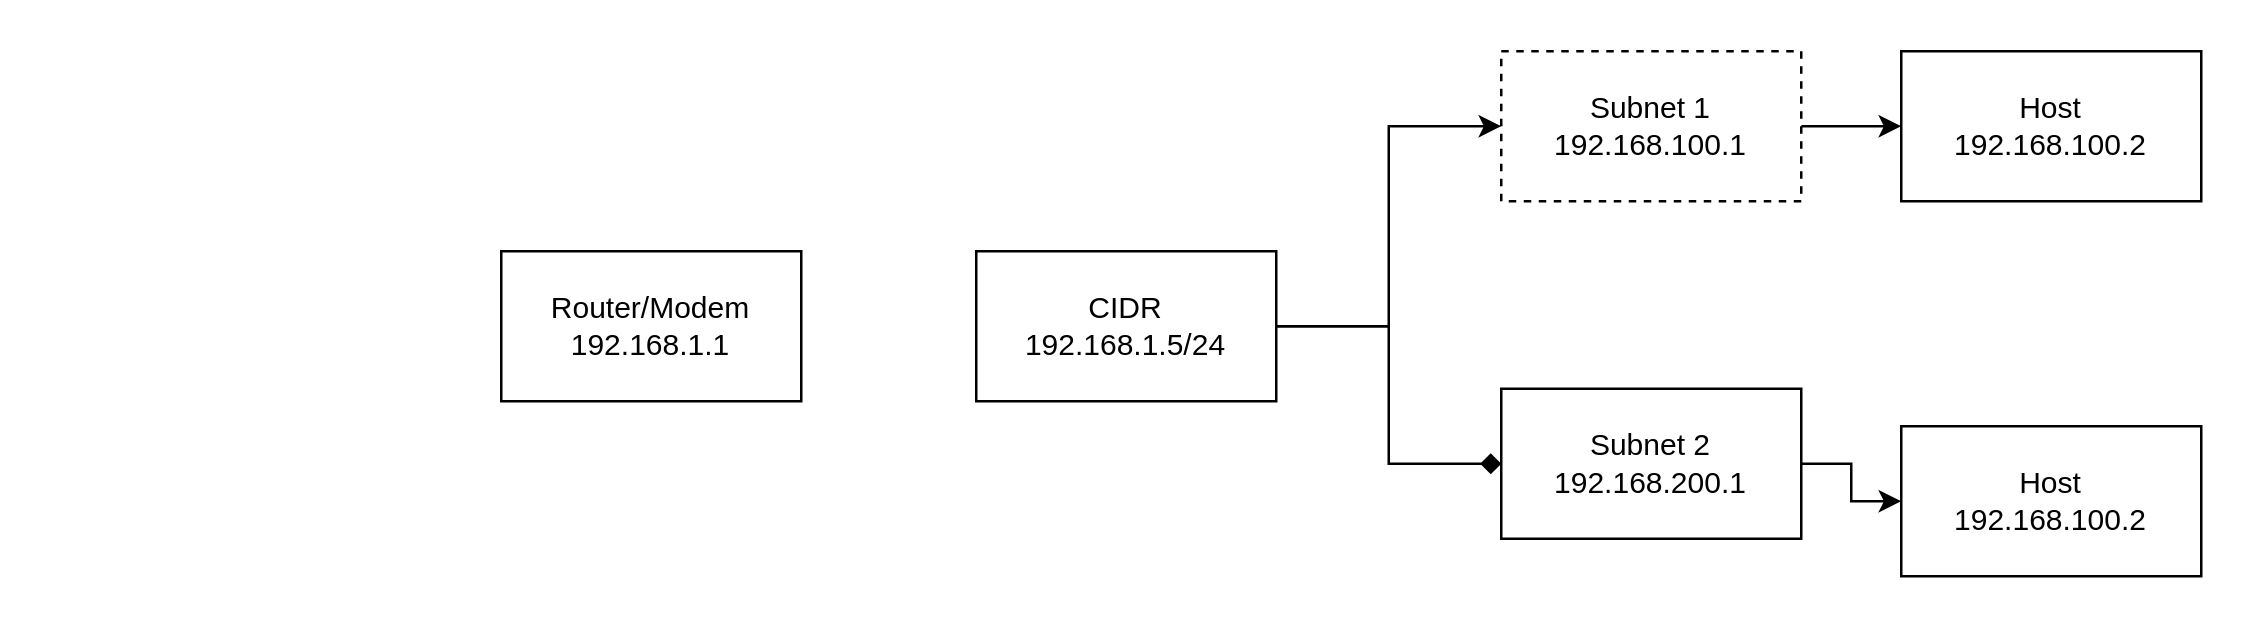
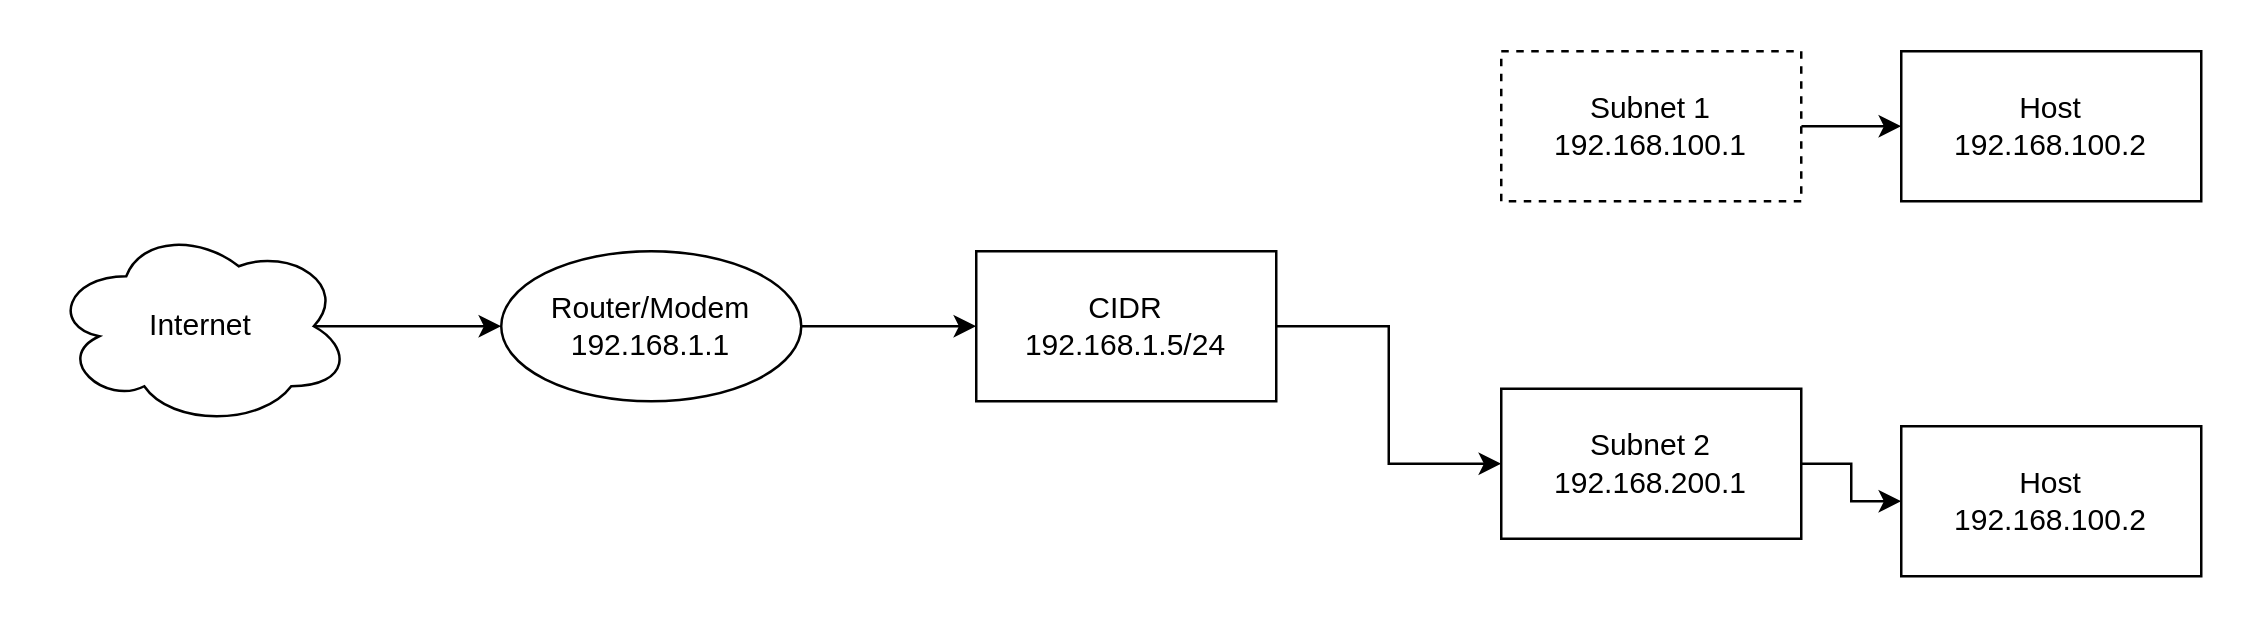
(1389, 178) -> none
none -> (201, 326)
none -> (399, 326)
(651, 326) -> (651, 326)
none -> (880, 326)
(1481, 464) -> (1482, 464)
